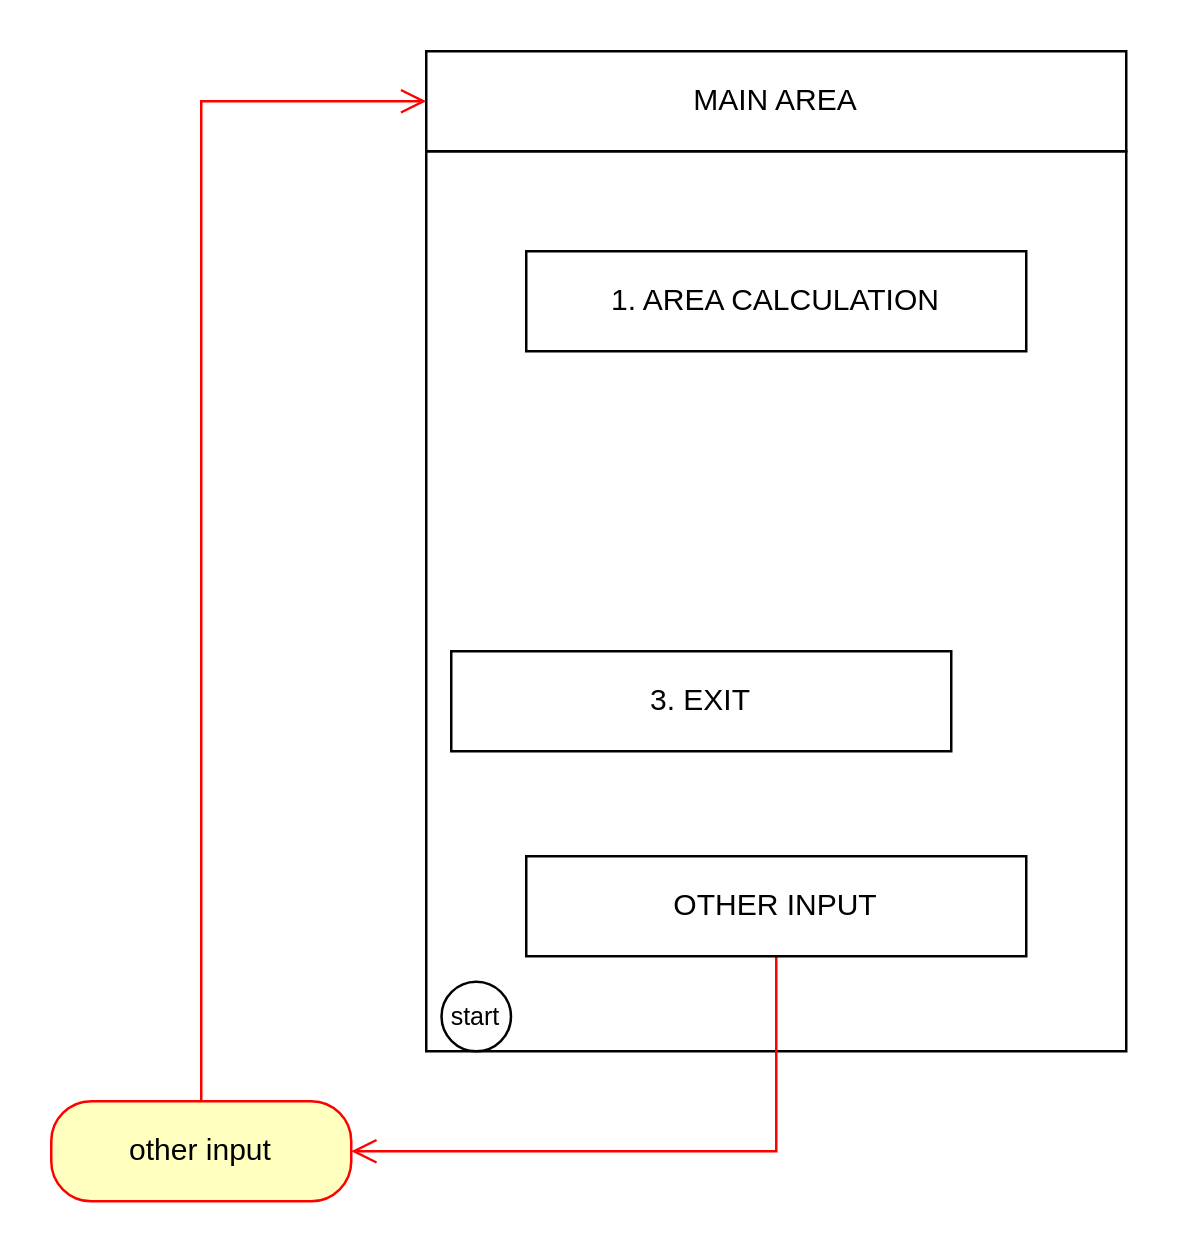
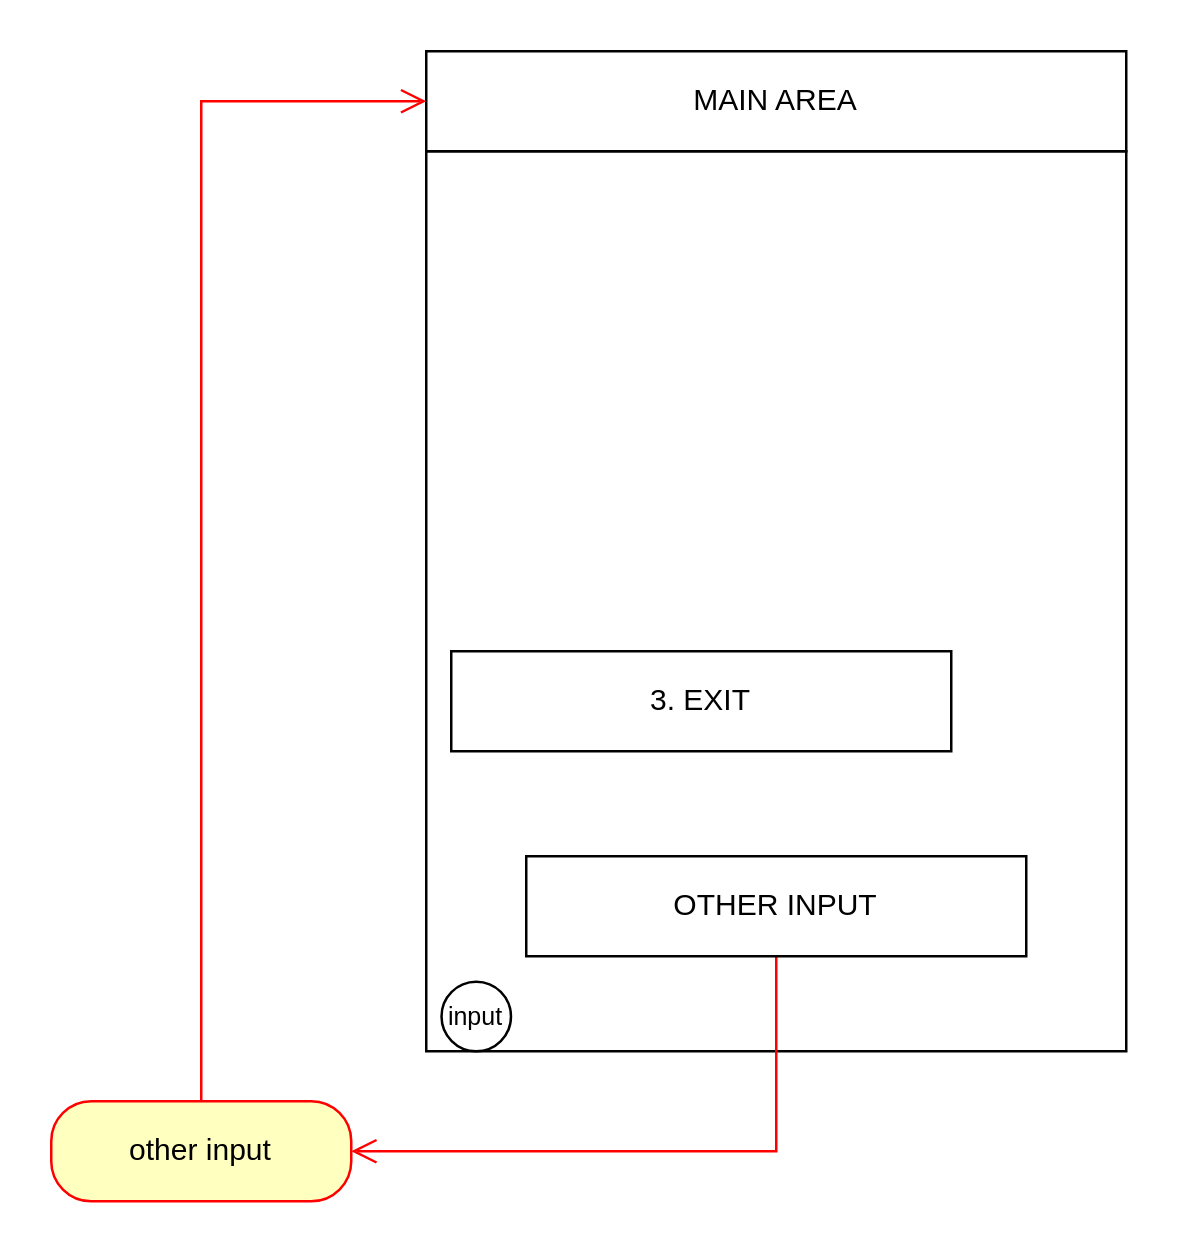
(776, 301) -> none
(476, 1016) -> (476, 1016)
